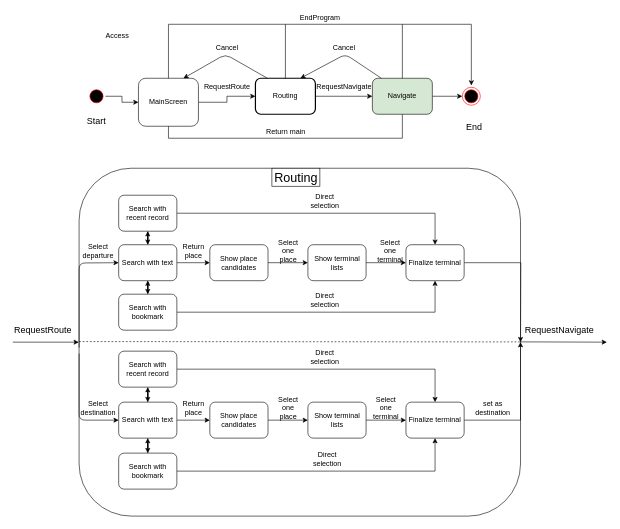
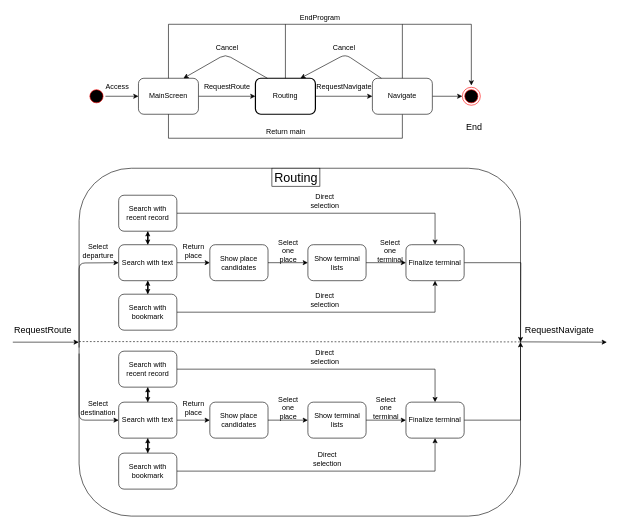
(117, 36) -> (117, 87)
(402, 96) -> (402, 96)
(168, 102) -> (168, 96)
(96, 120) -> none
(493, 408) -> none
